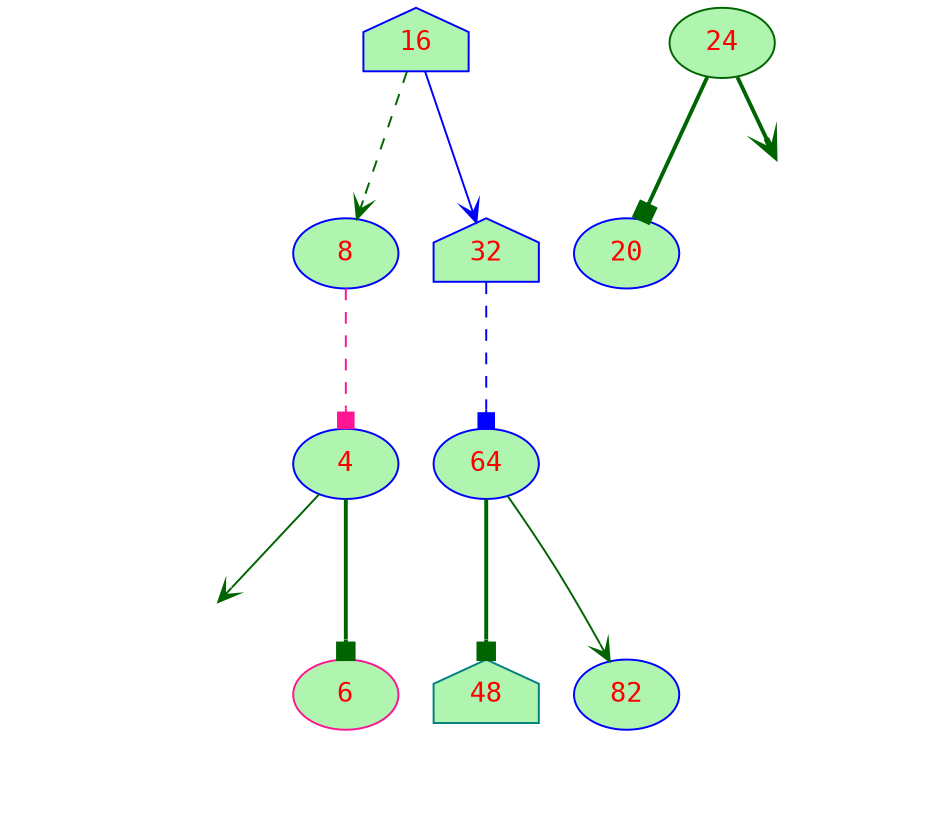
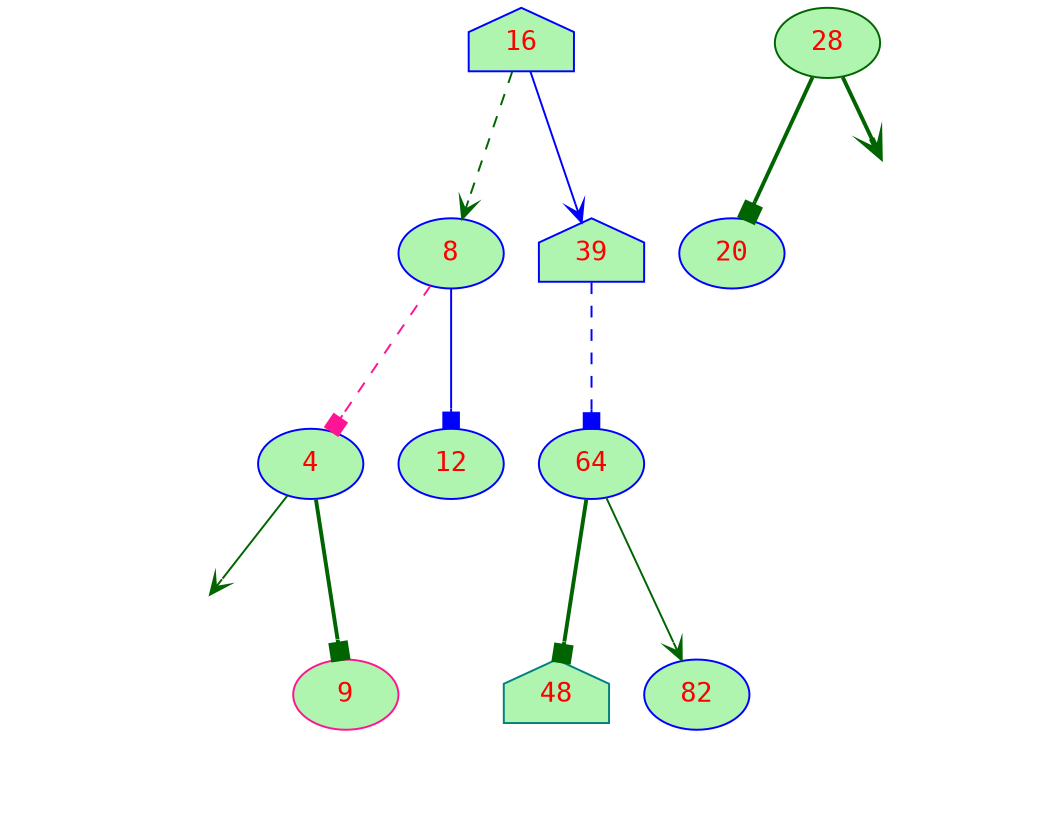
(722, 43) -> (827, 43)
(486, 253) -> (592, 253)
none -> (451, 464)
(346, 695) -> (346, 695)
